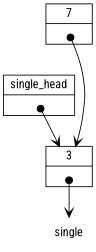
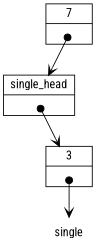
(85, 89) -> (59, 54)
